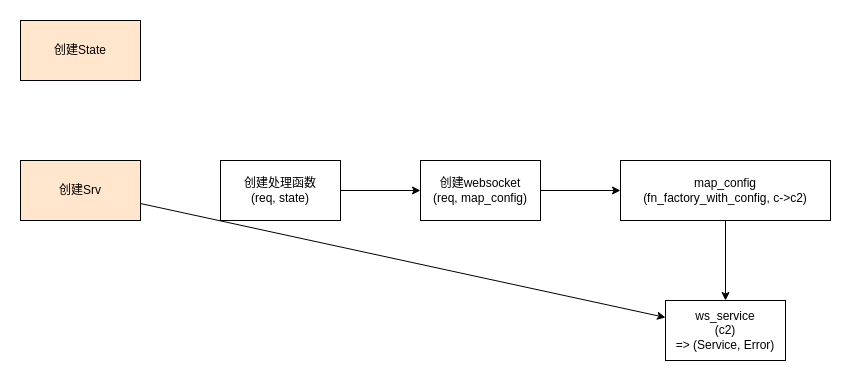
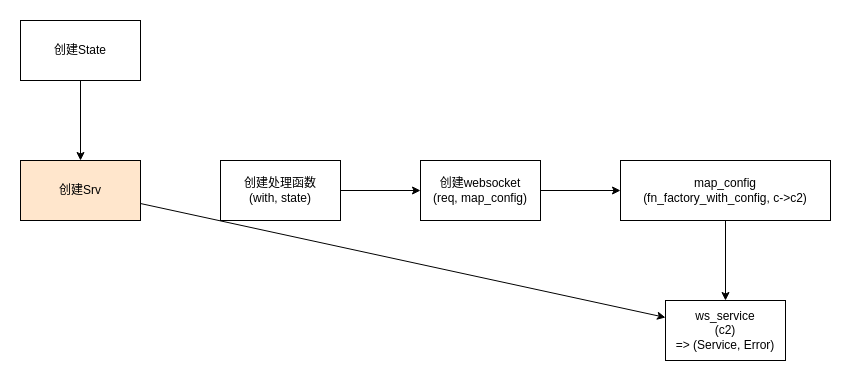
(81, 51) -> (81, 51)
none -> (81, 117)
(281, 191) -> (281, 191)
